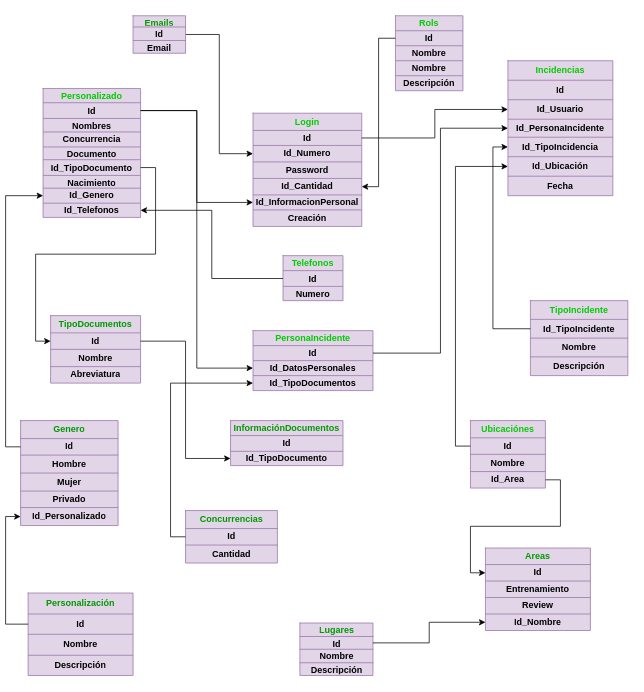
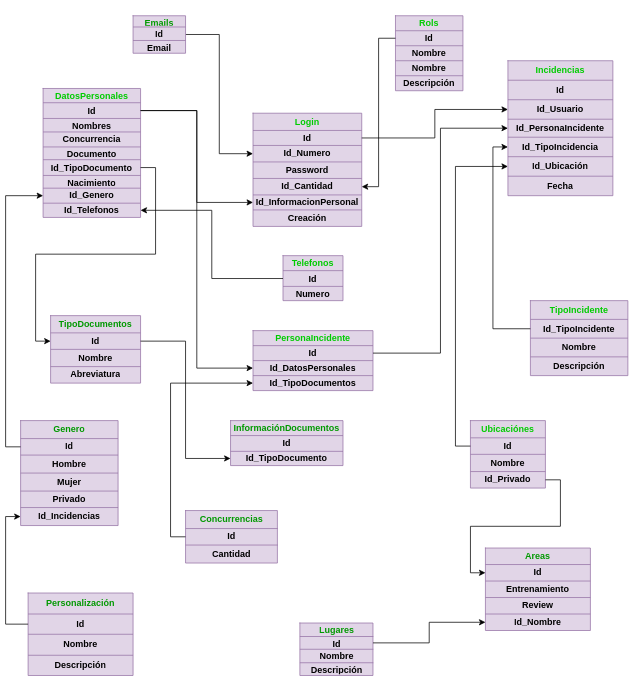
(92, 96) -> (92, 96)
(508, 480) -> (508, 480)
(69, 516) -> (69, 516)
